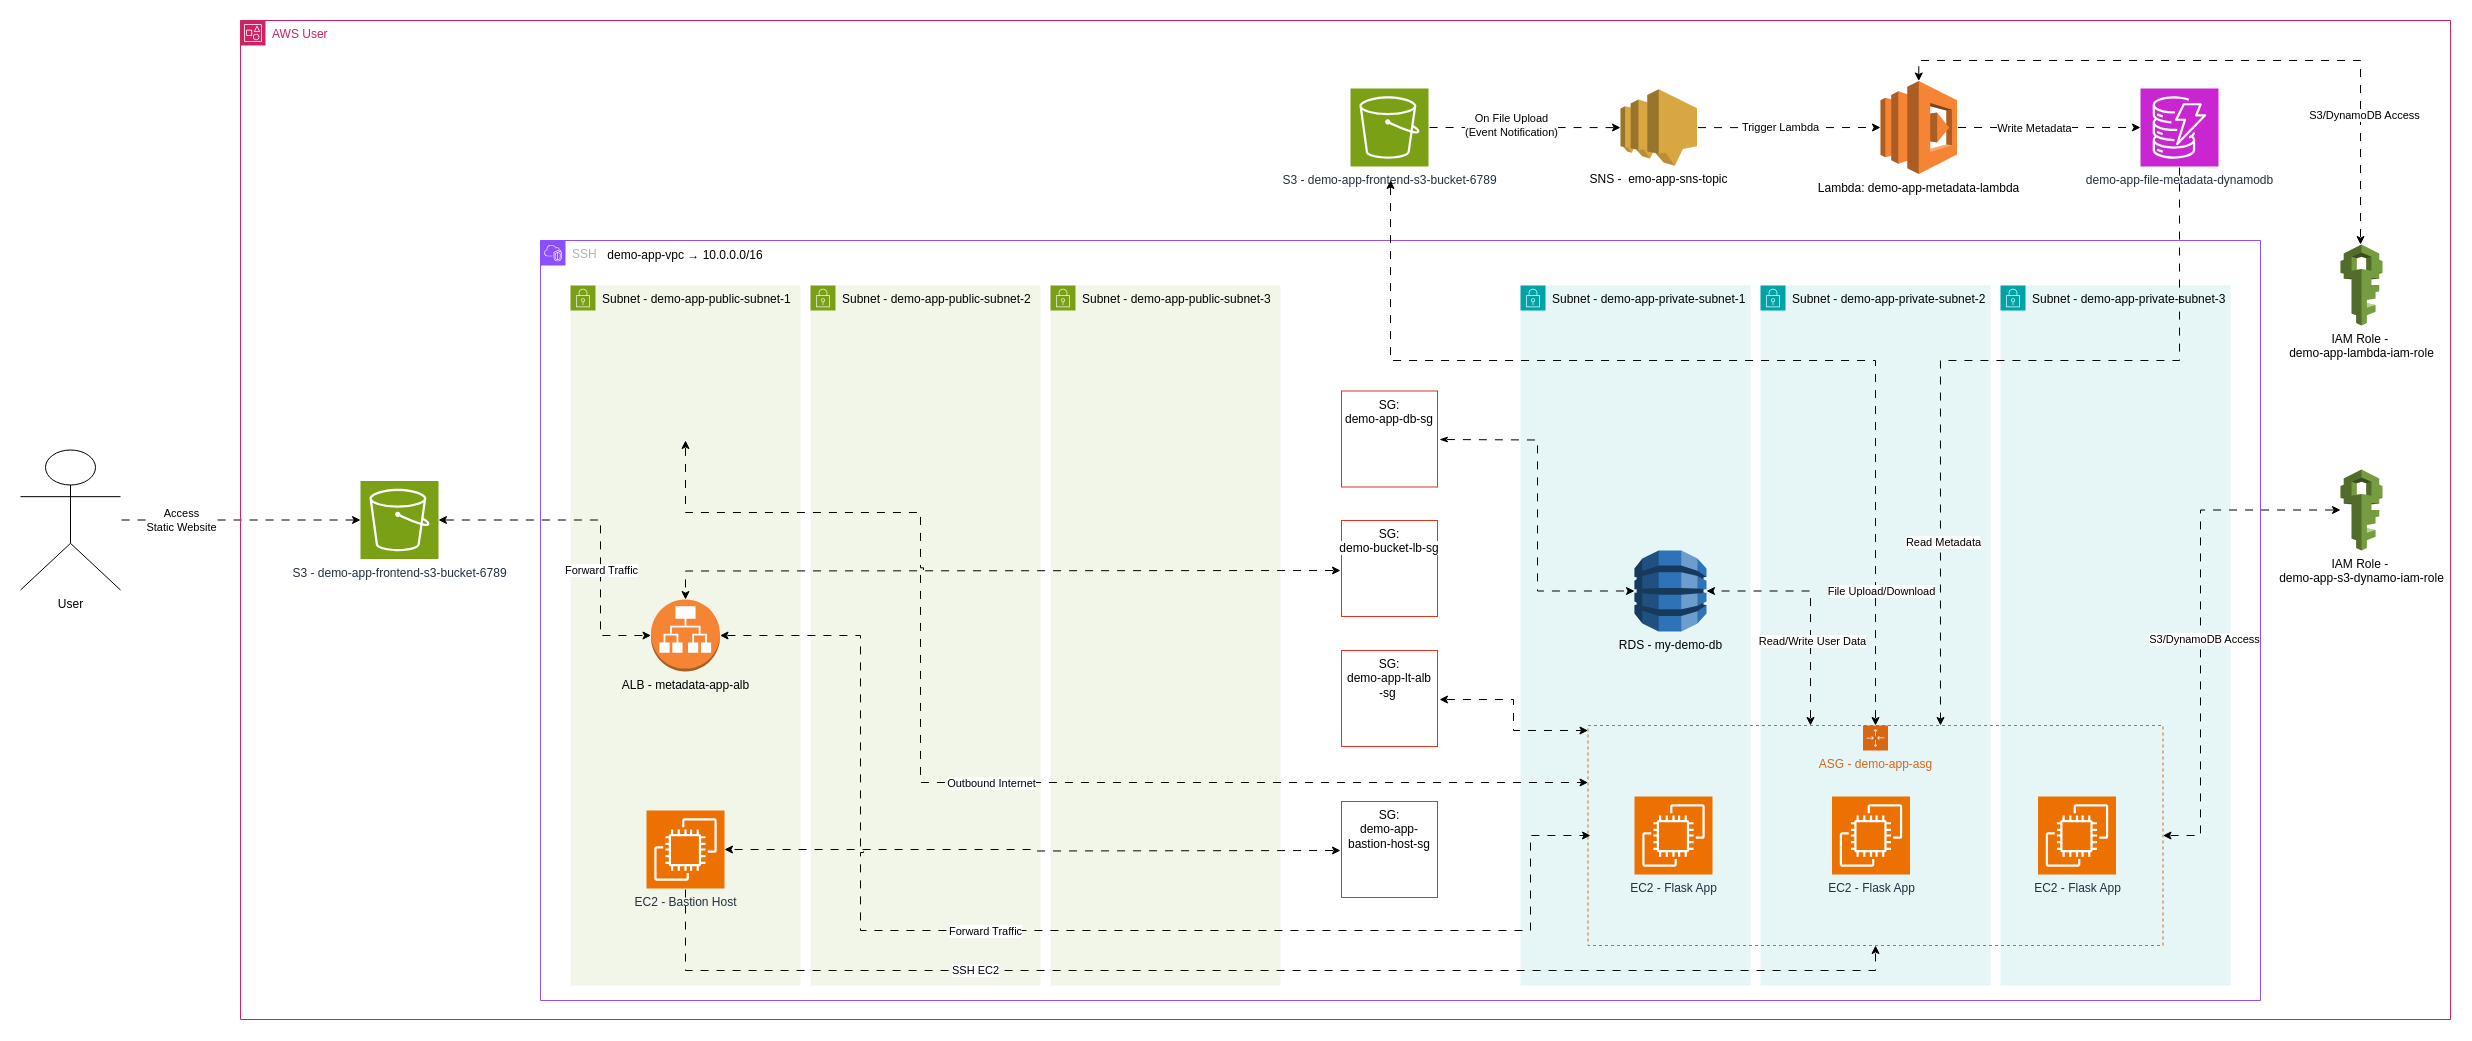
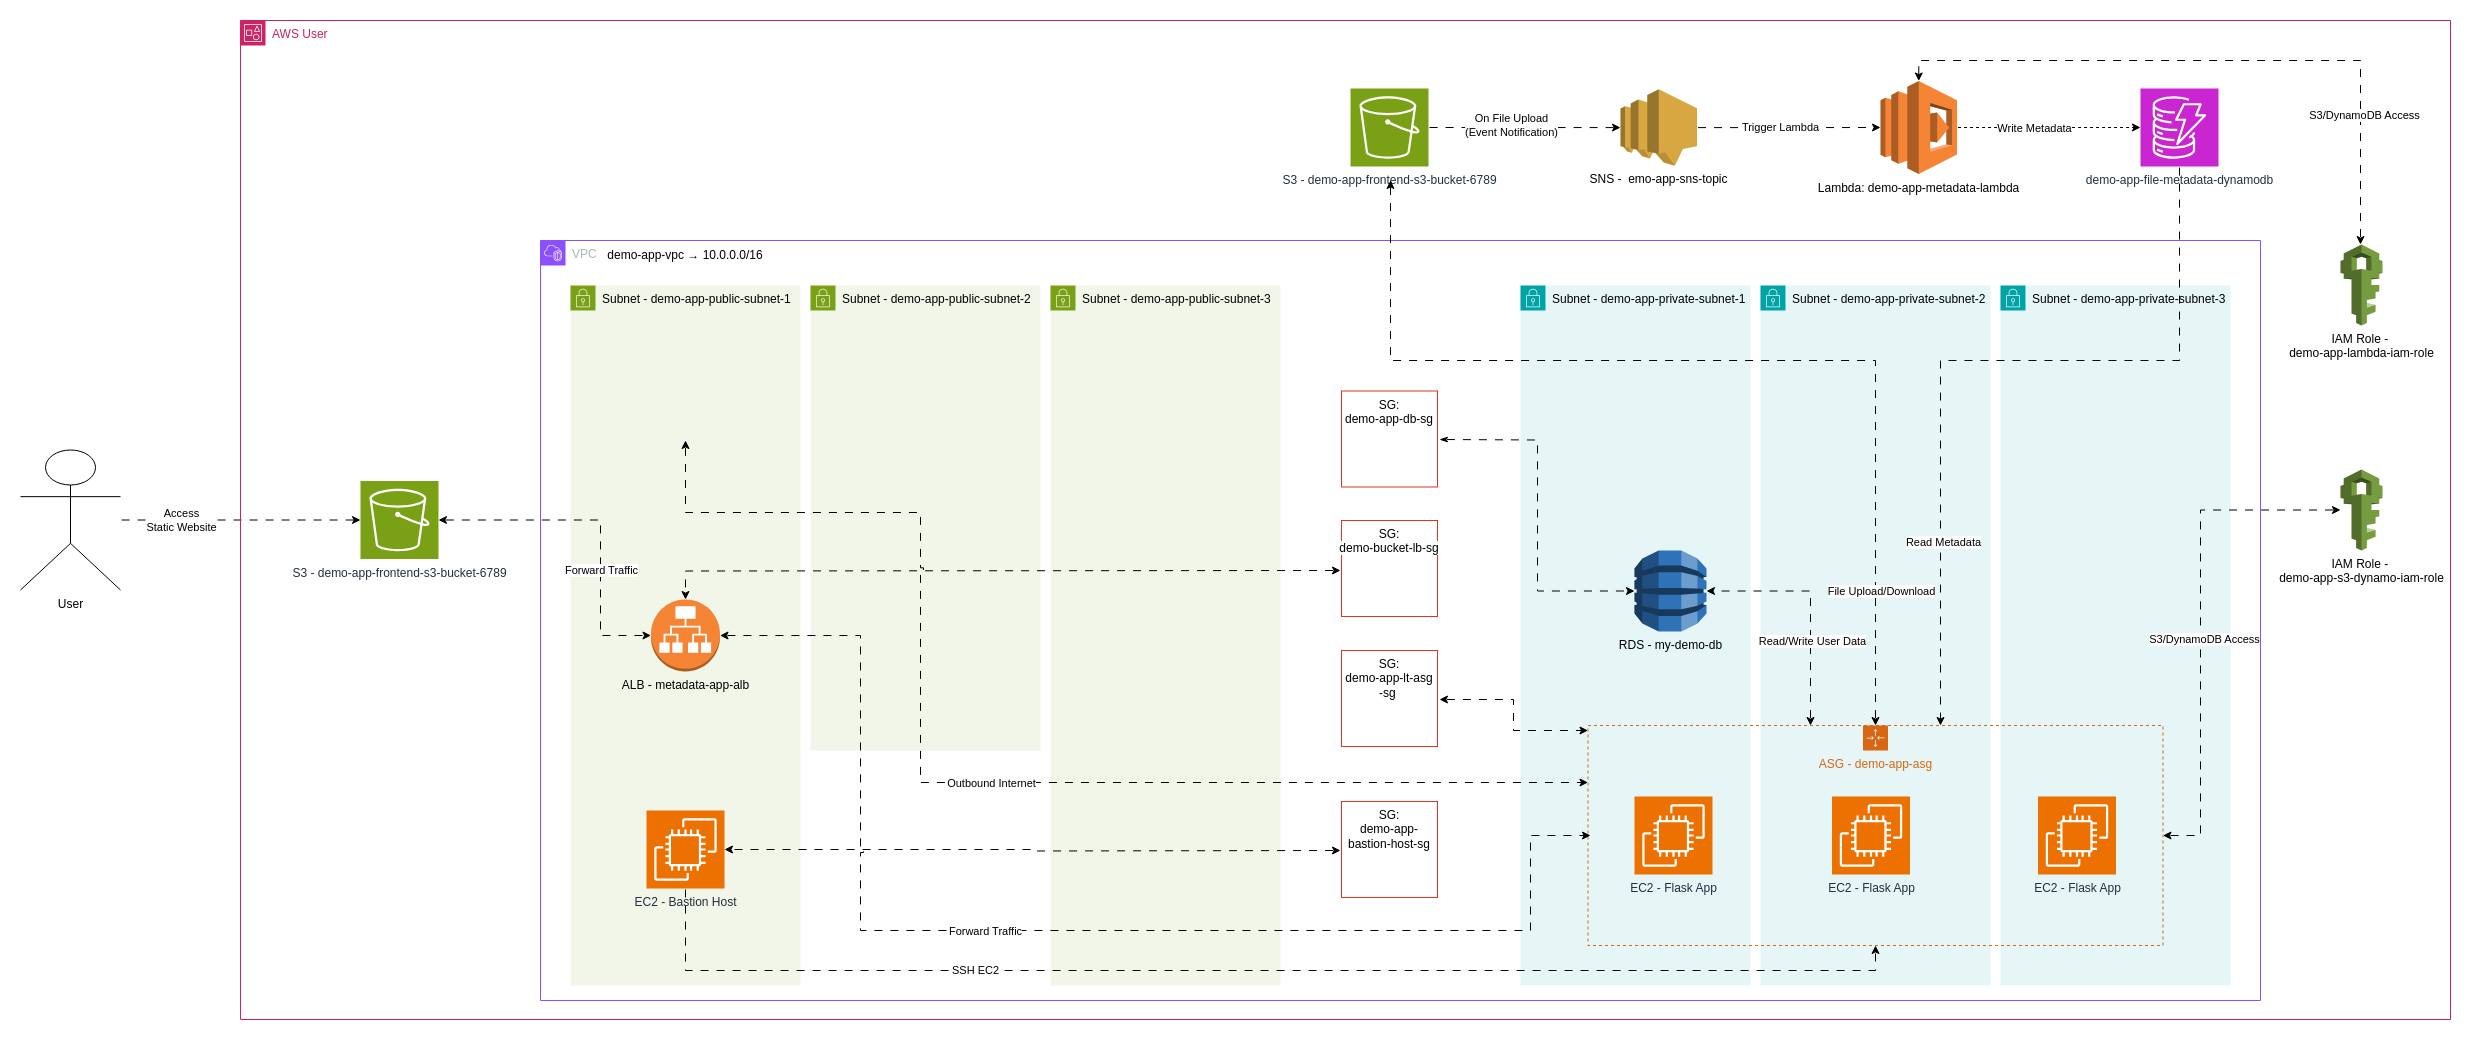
(2103, 128) -> (2103, 128)
(583, 255) -> (583, 255)
(926, 636) -> (926, 518)
(1390, 686) -> (1390, 686)
